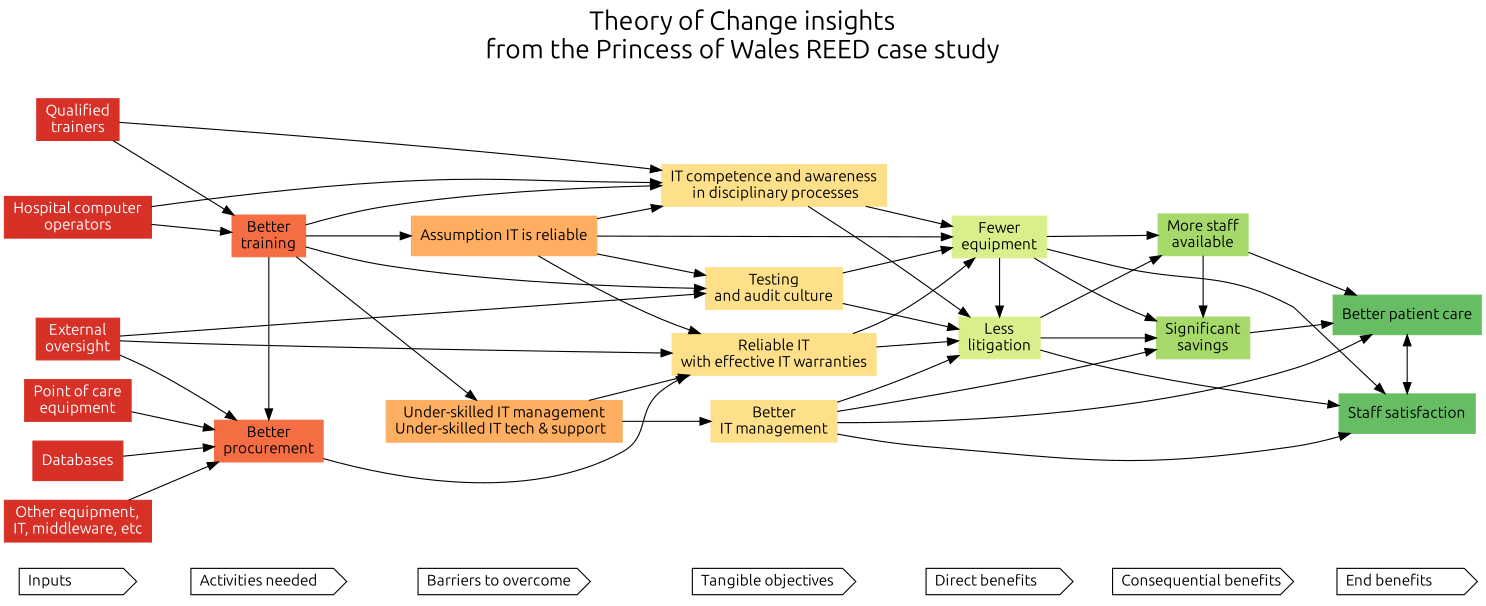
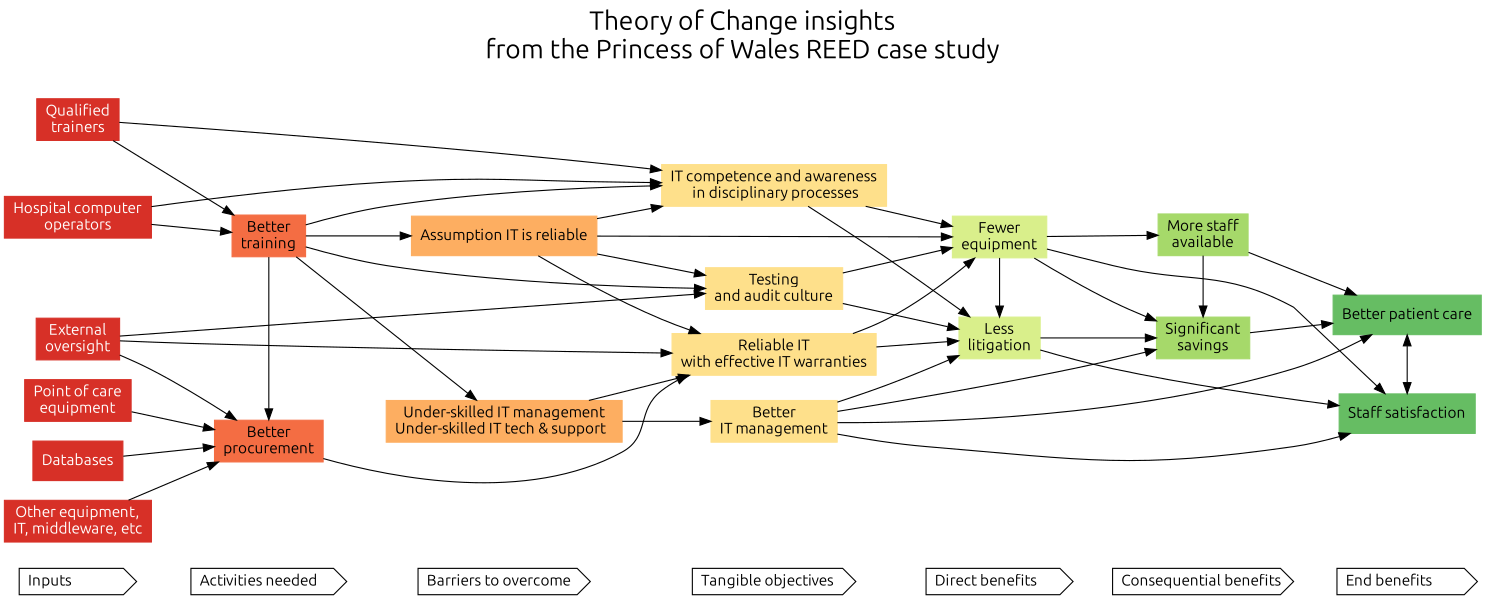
(1101, 286) -> none
